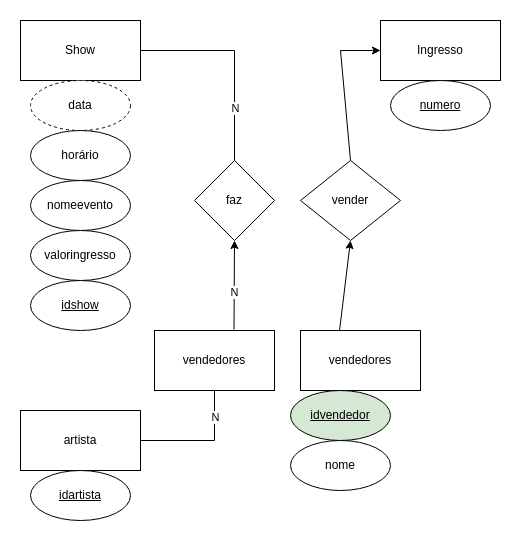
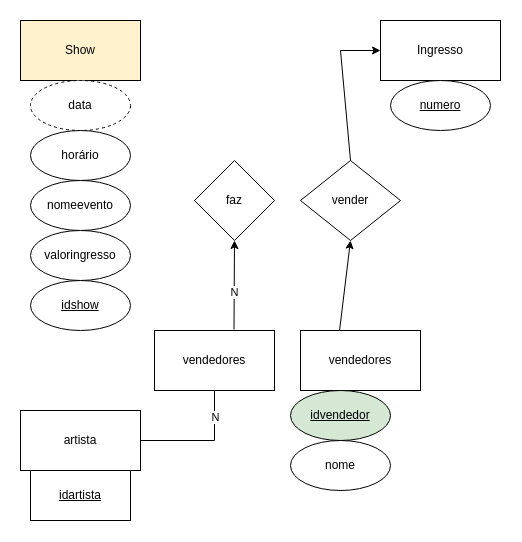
(81, 51) -> (81, 51)
(235, 59) -> none
(81, 496) -> (81, 496)
